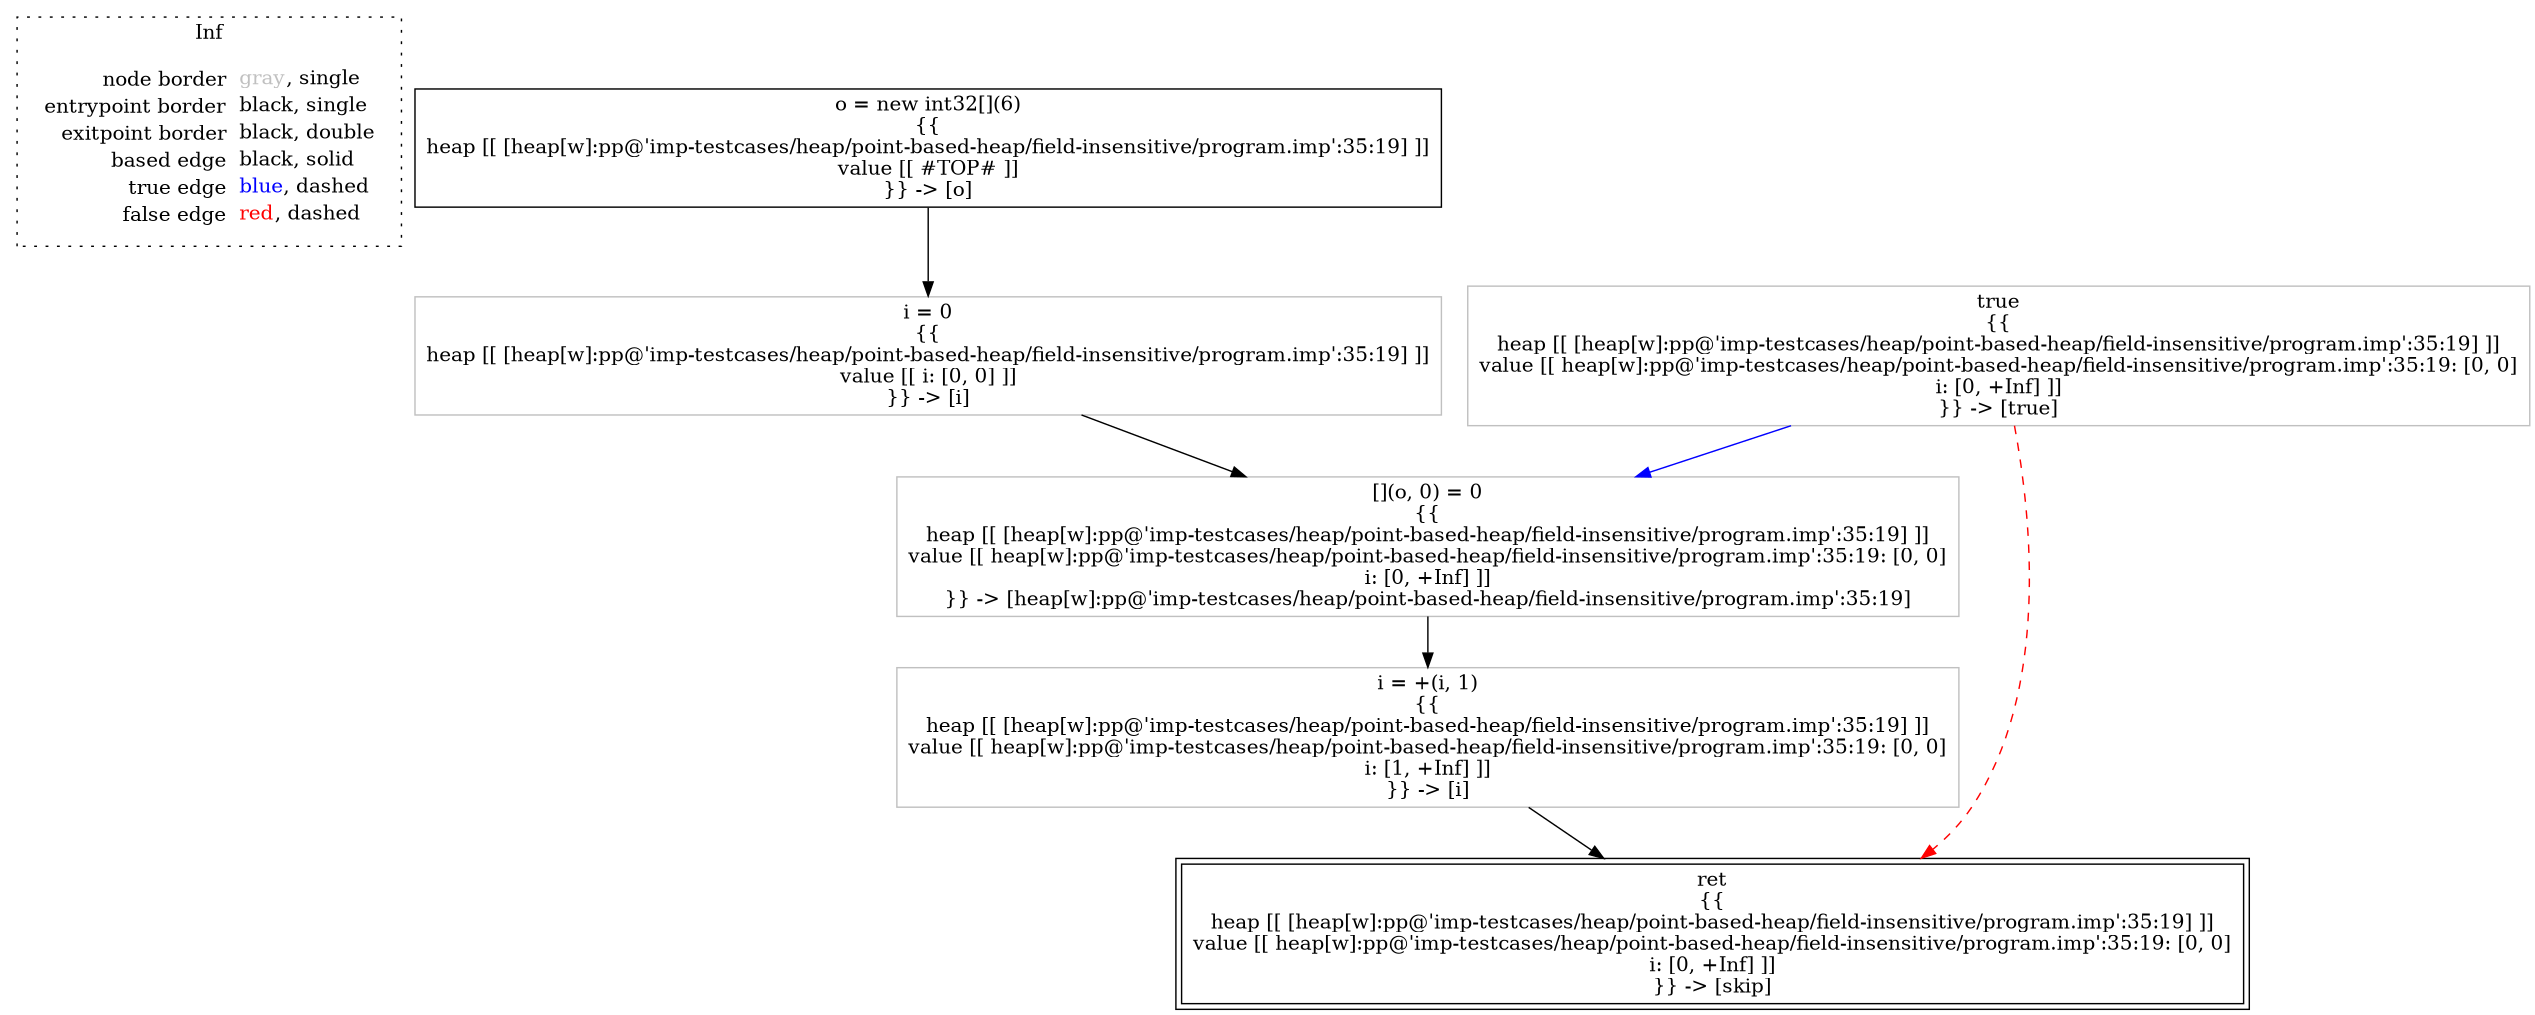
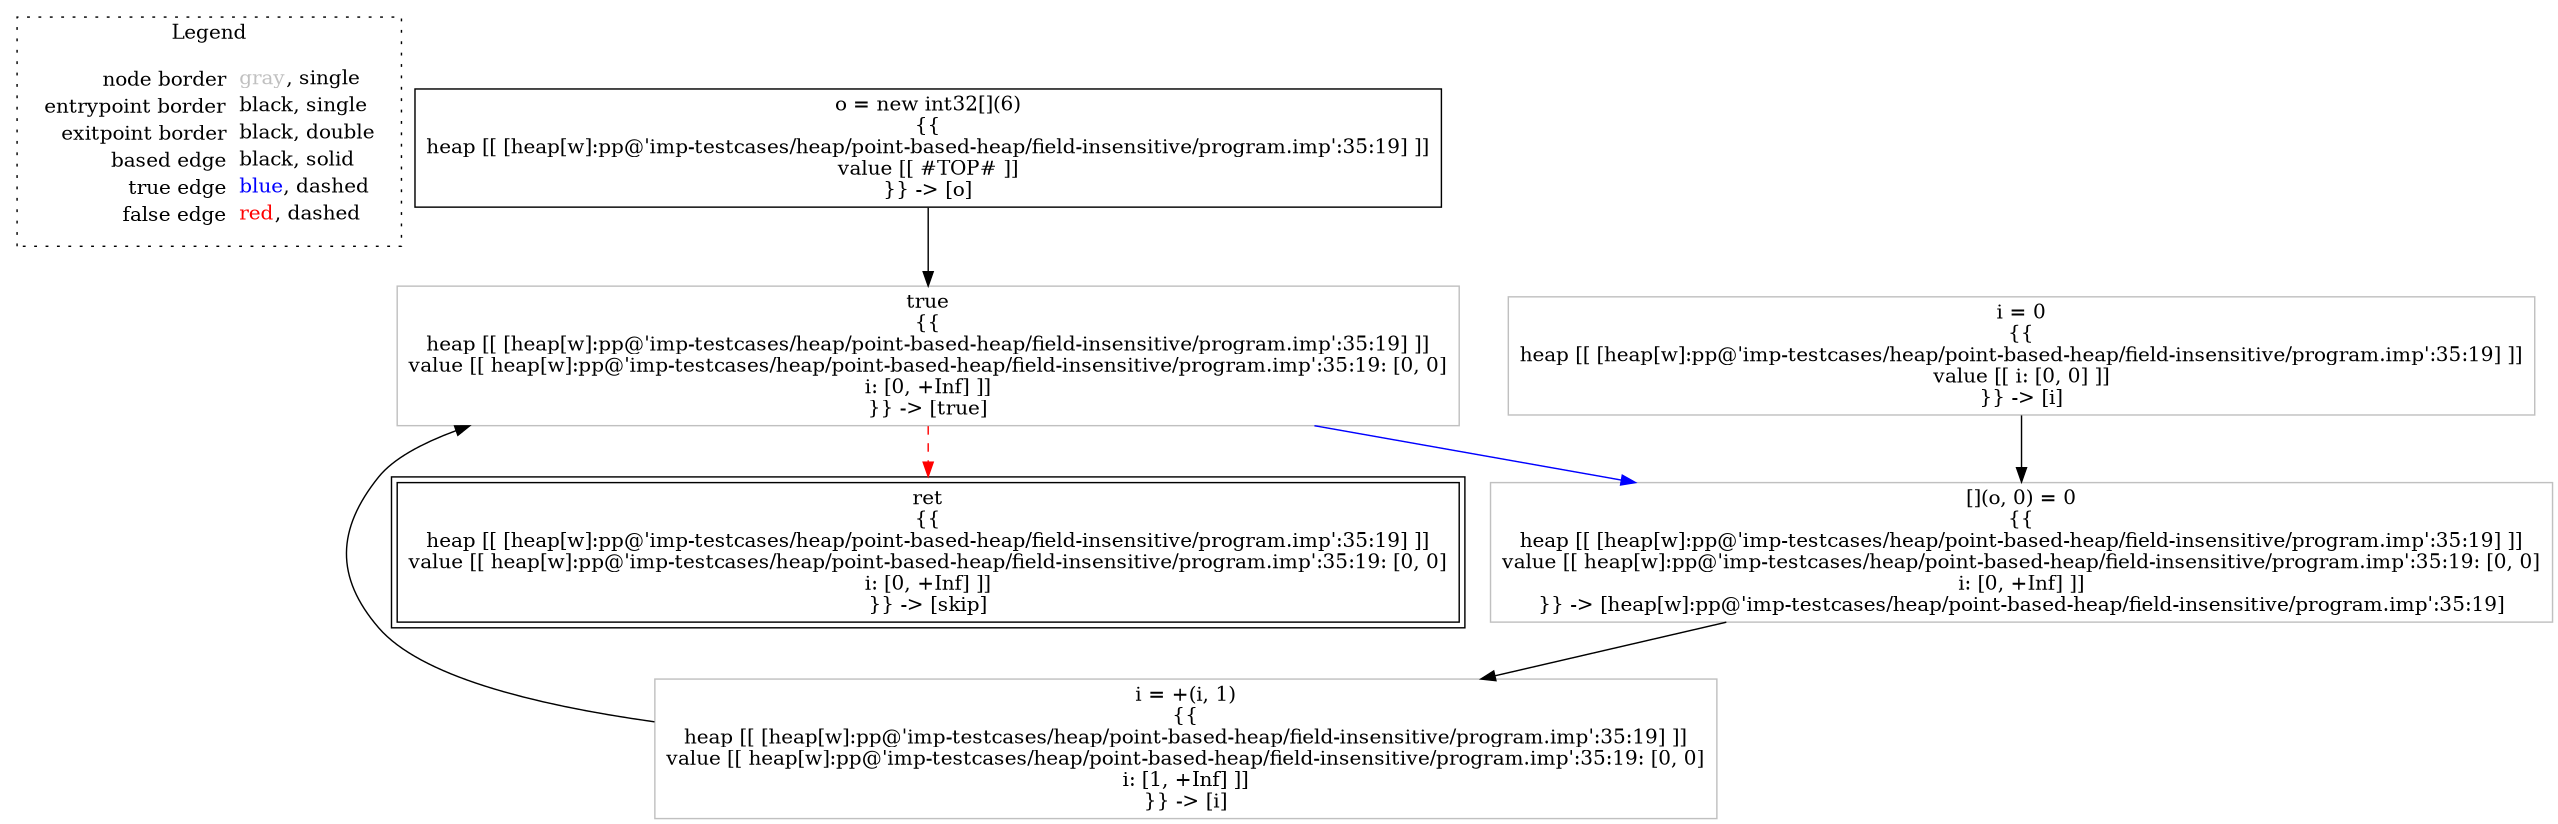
(209, 33) -> (209, 33)
(928, 245) -> (928, 240)
(1560, 829) -> (392, 640)
